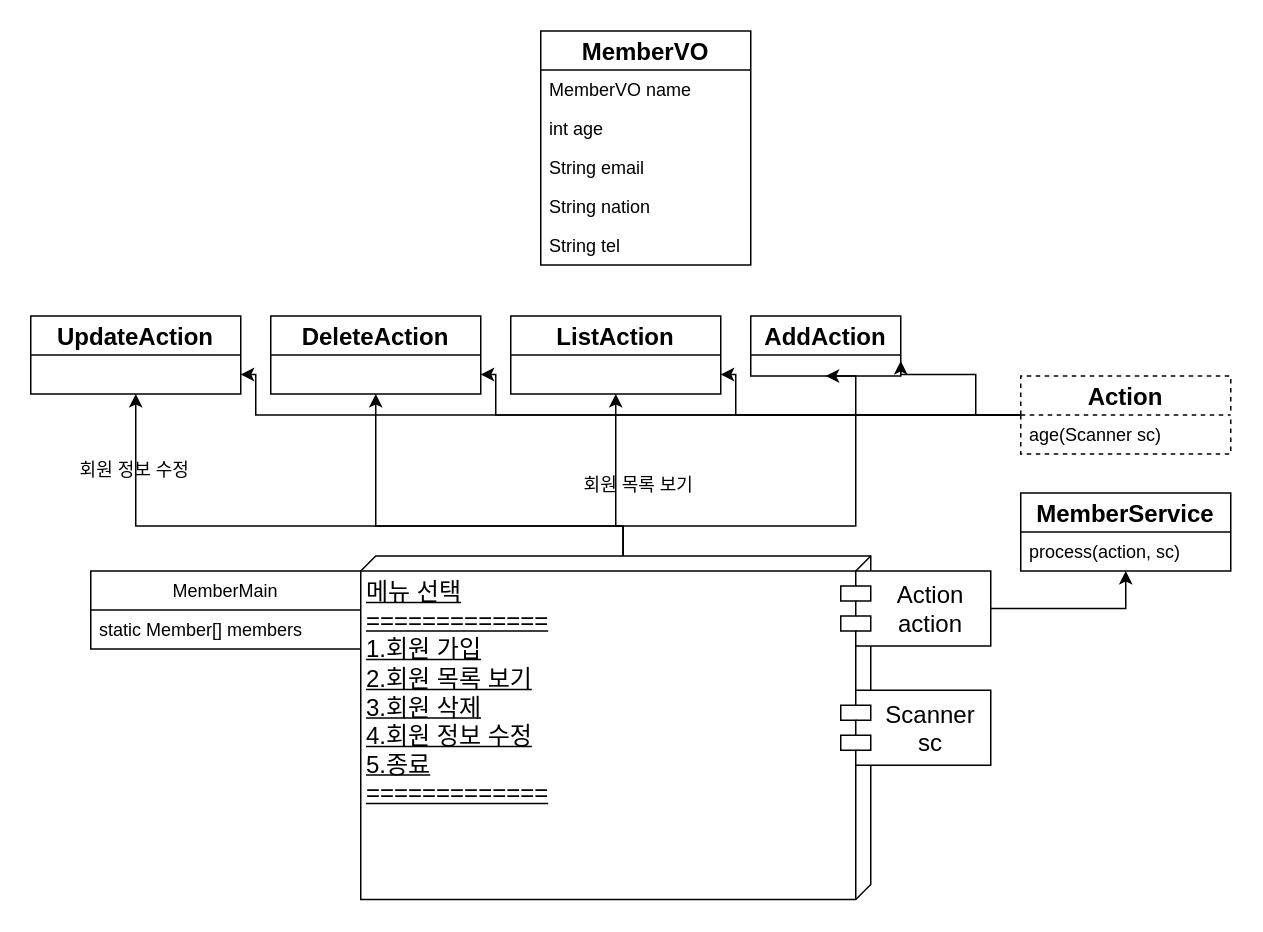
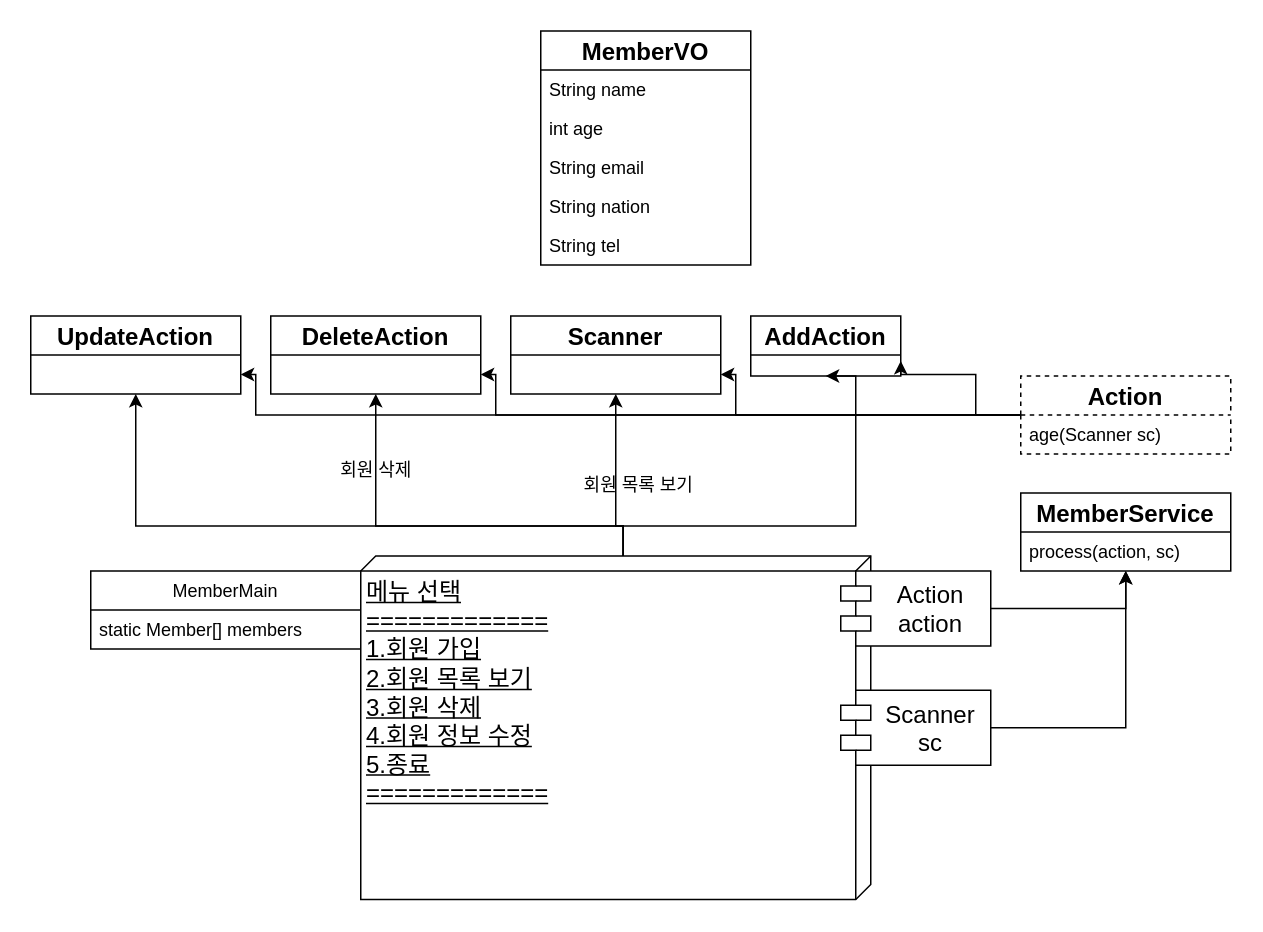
(612, 90) -> (600, 90)
(615, 337) -> (615, 337)
(134, 470) -> none
none -> (376, 470)
none -> (1117, 728)
